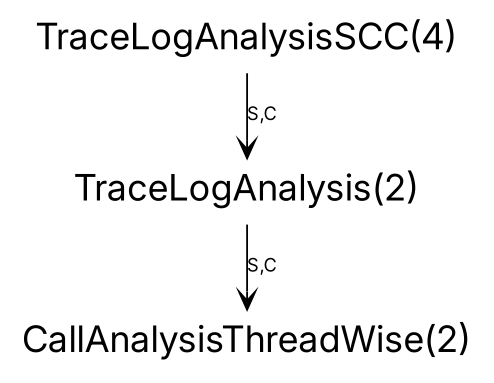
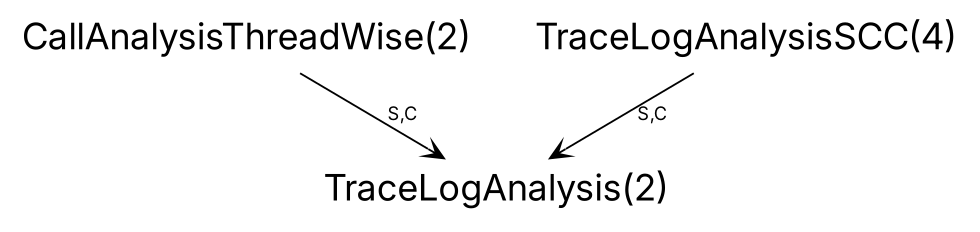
(247, 258) -> (364, 111)
